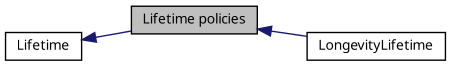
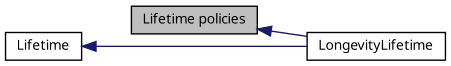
(113, 34) -> (202, 46)
